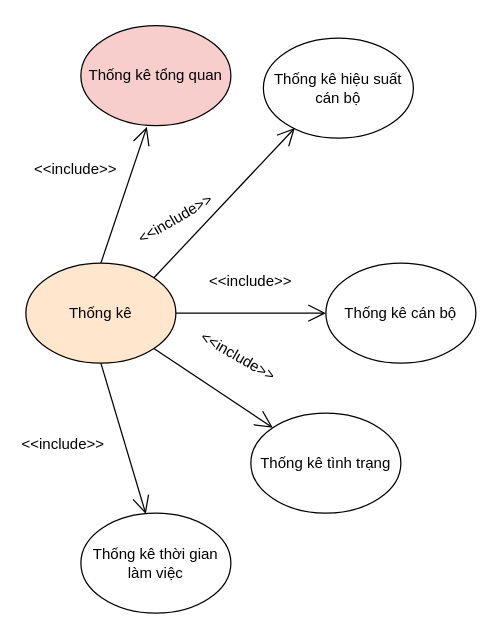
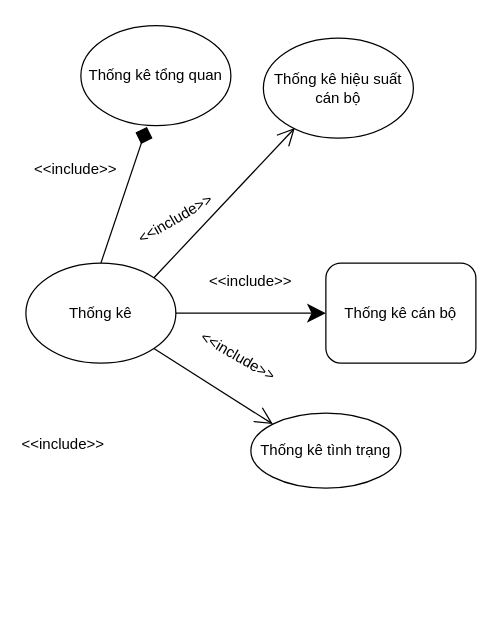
(156, 76) -> (156, 76)
(143, 137) -> (141, 144)
(101, 313) -> (101, 313)
(314, 313) -> (310, 313)
(401, 313) -> (401, 313)
(123, 437) -> none
(326, 463) -> (326, 451)
(156, 563) -> none
